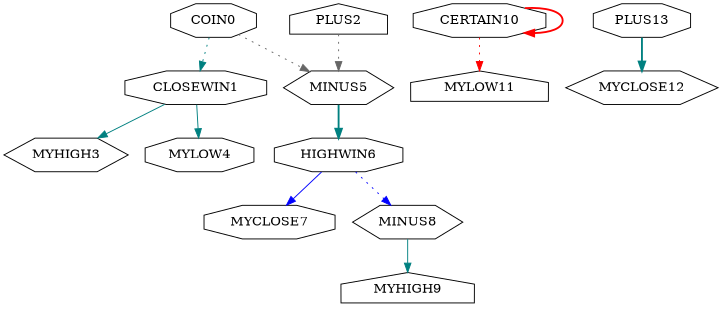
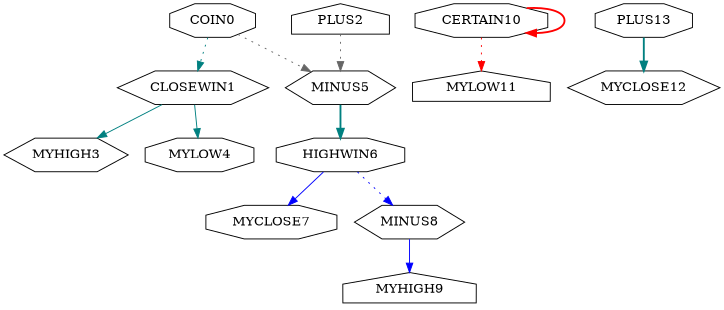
(196, 88) -> (193, 88)
(408, 251) -> (410, 251)
